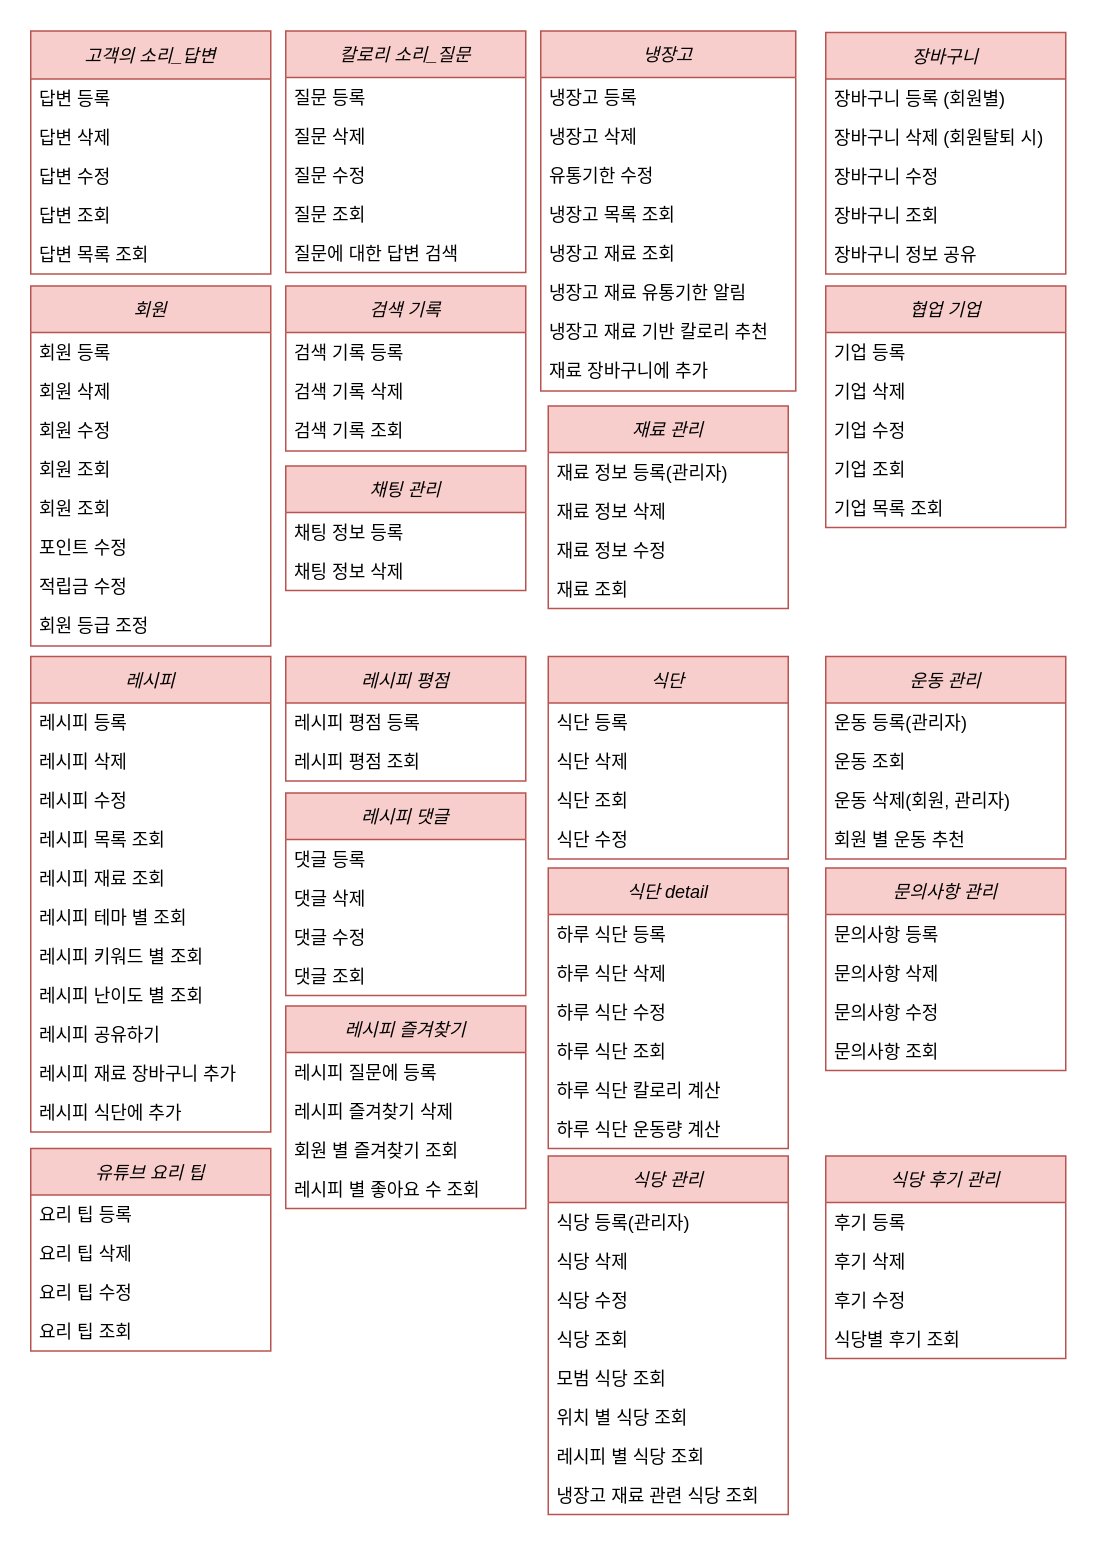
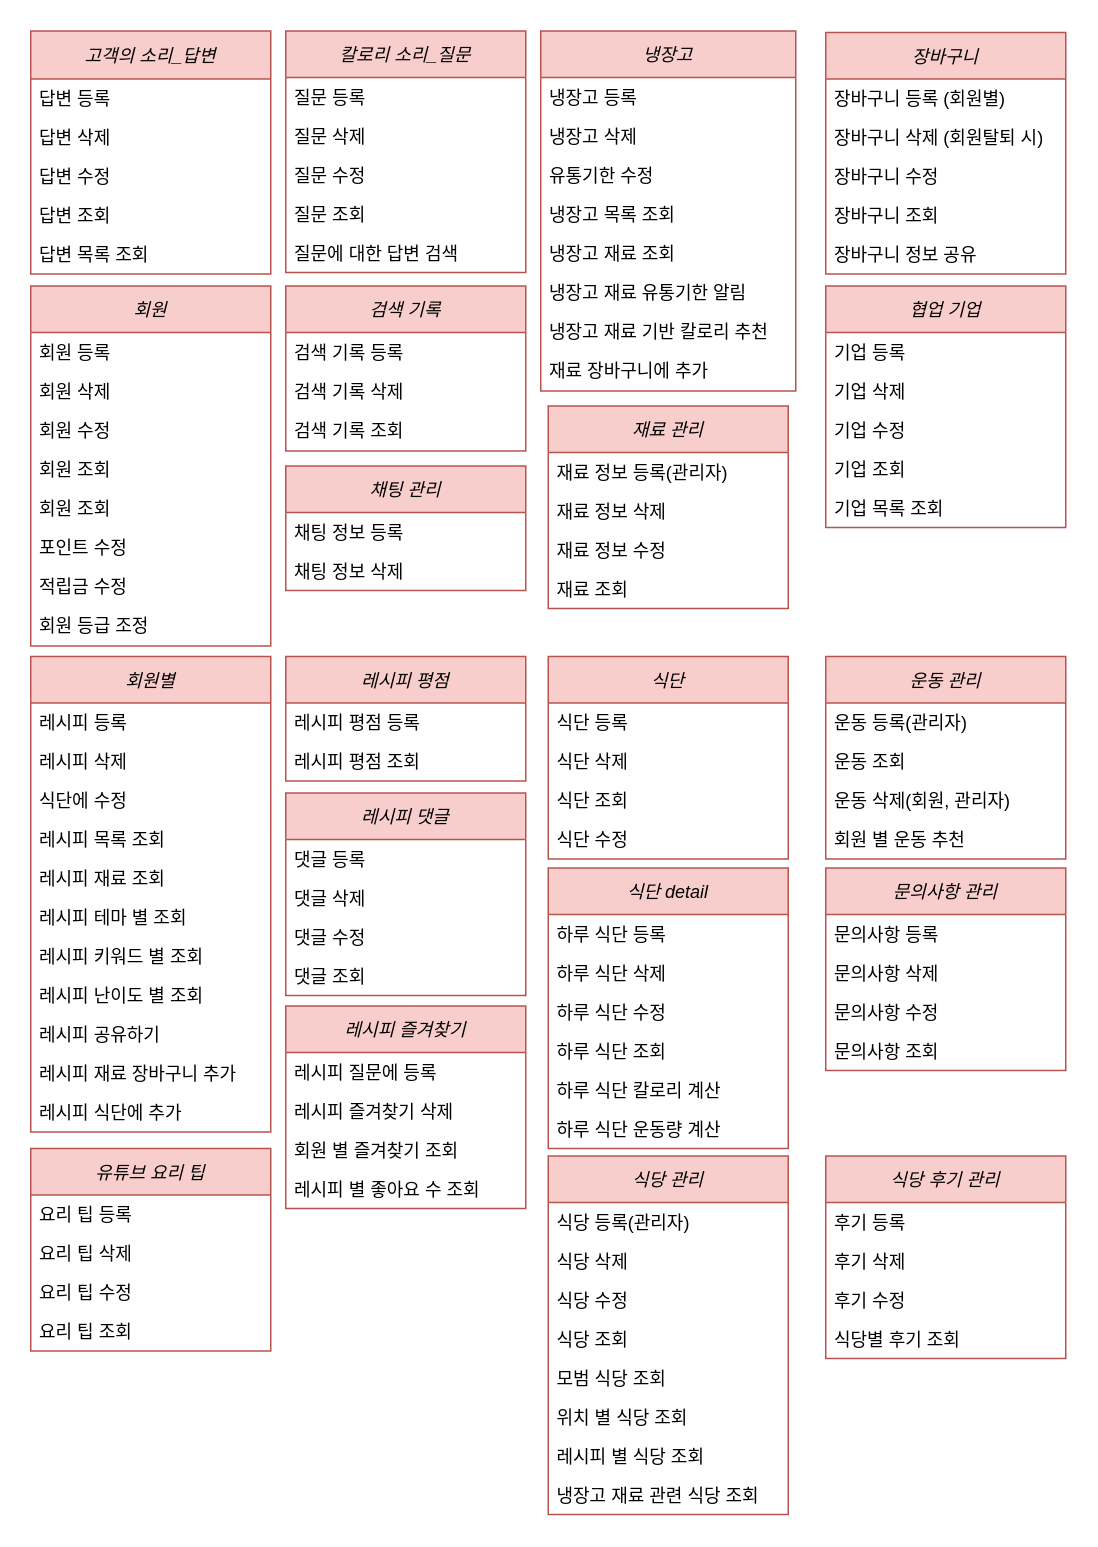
(150, 680) -> (150, 680)
(87, 801) -> (87, 801)
